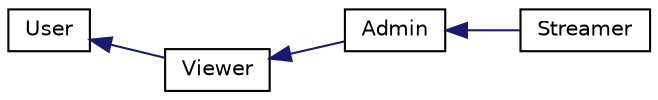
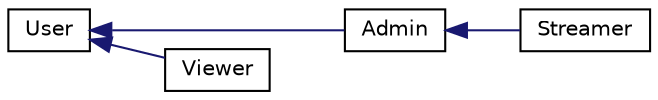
(318, 48) -> (228, 30)
